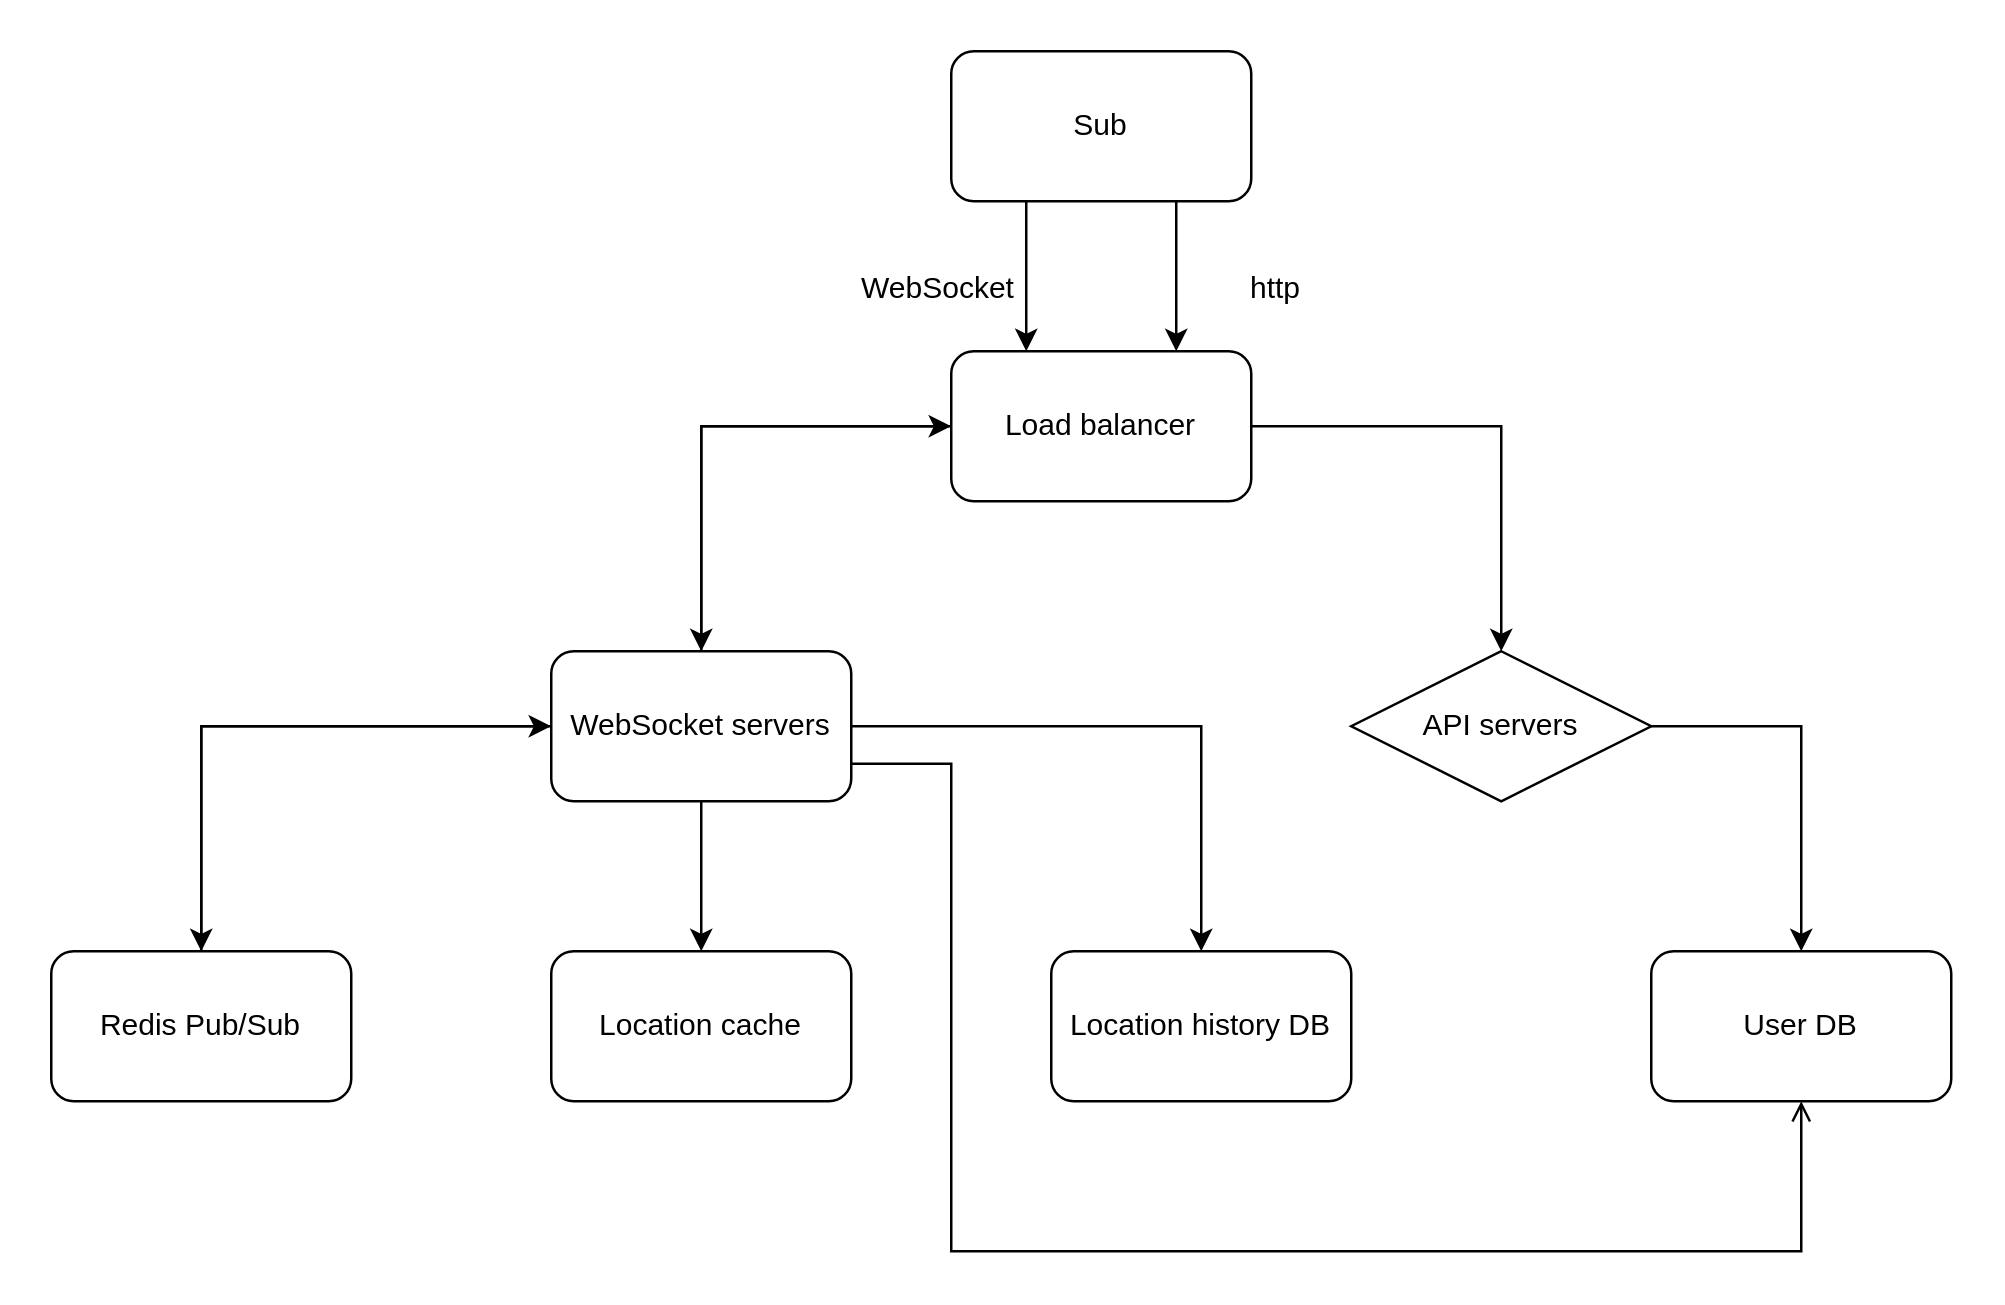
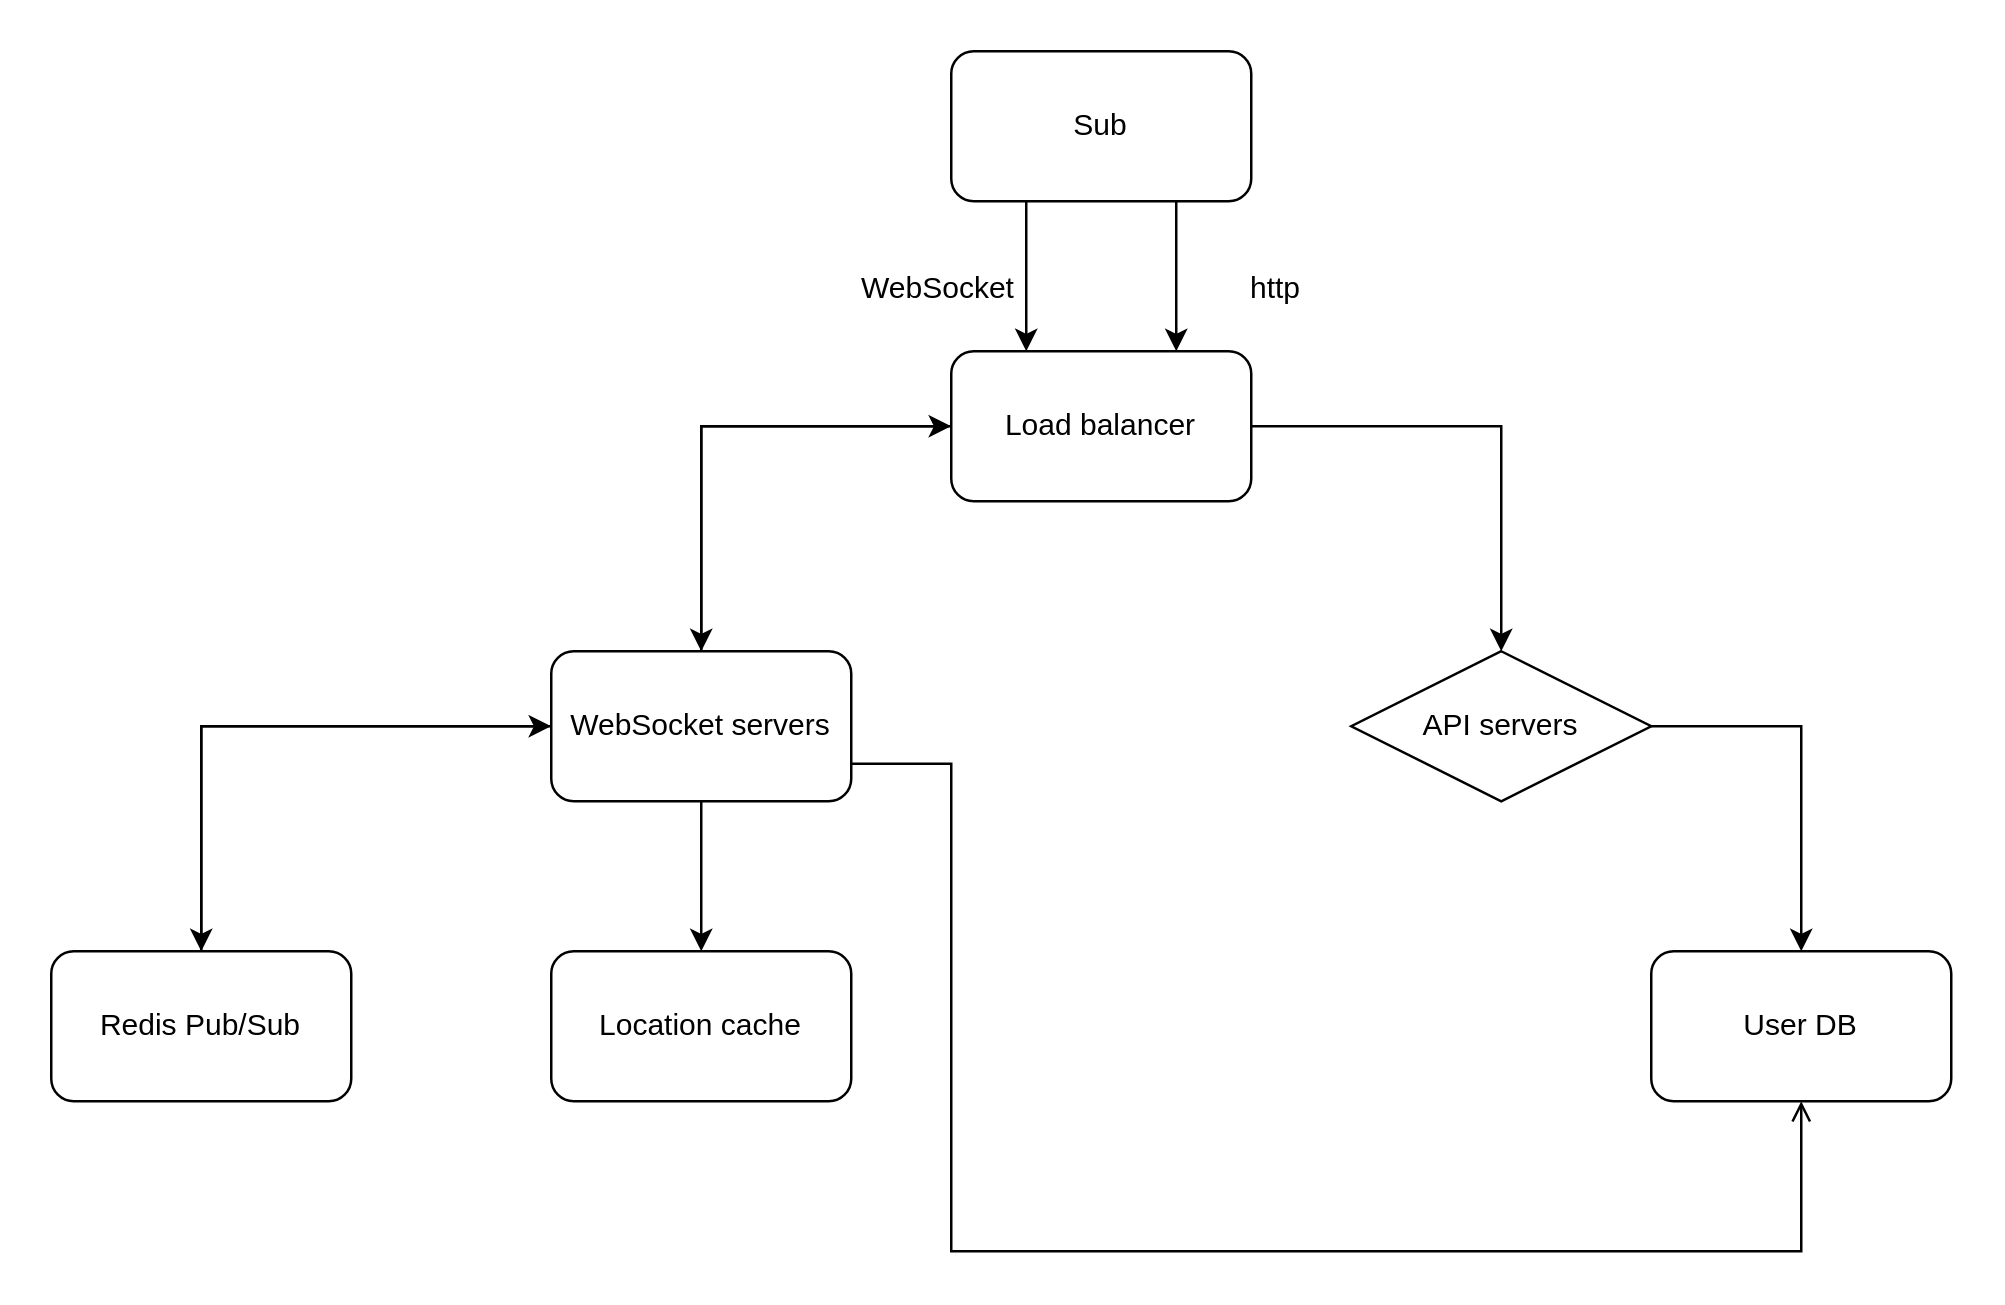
(1130, 726) -> none
(1201, 1026) -> none
